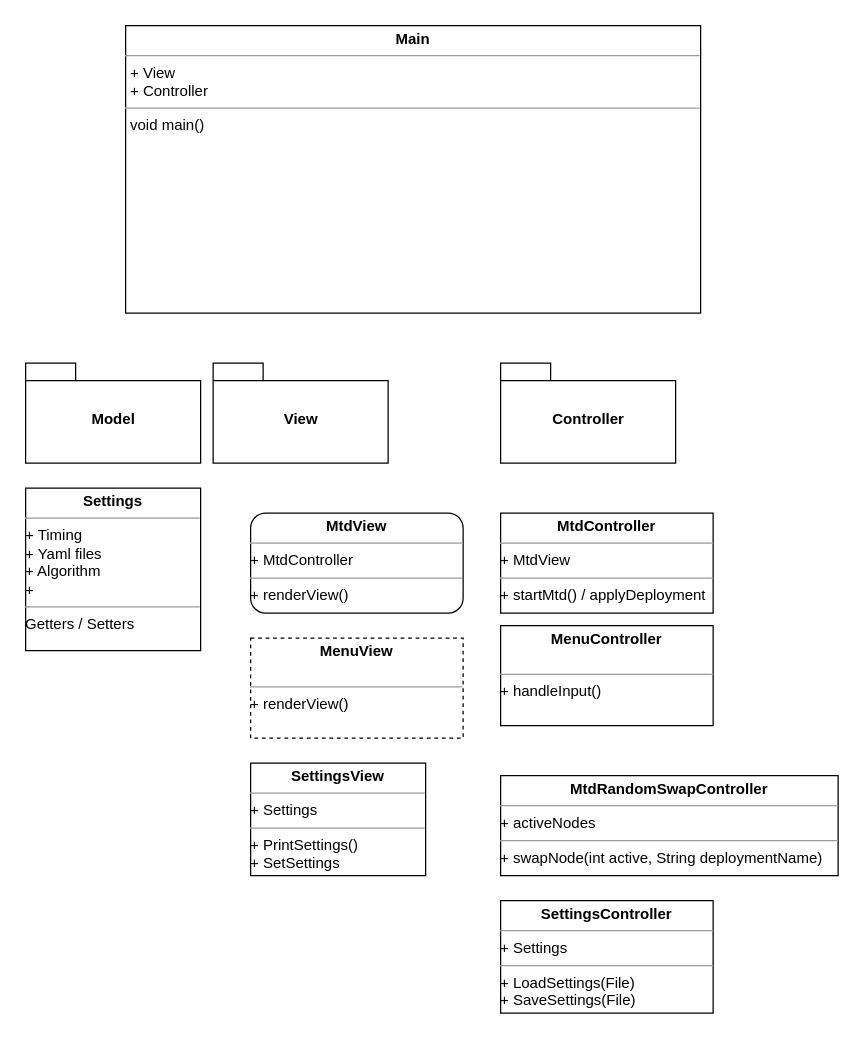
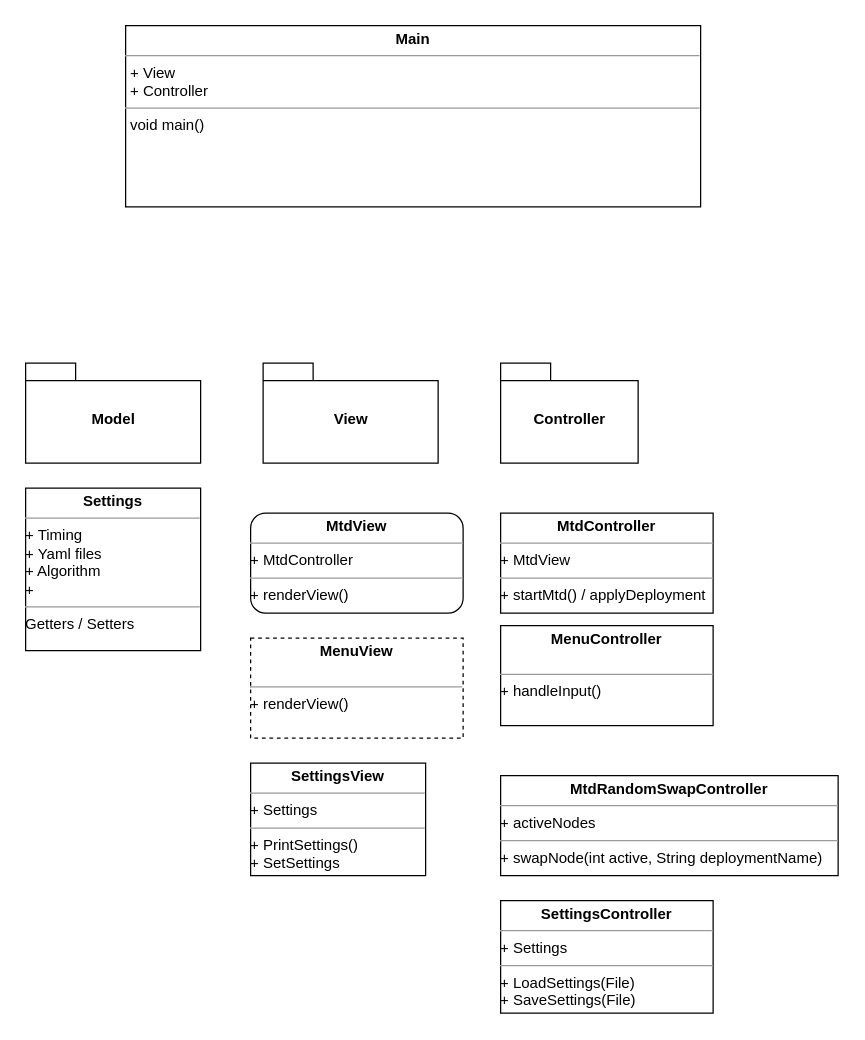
(413, 169) -> (413, 116)
(301, 413) -> (351, 413)
(588, 413) -> (569, 413)
